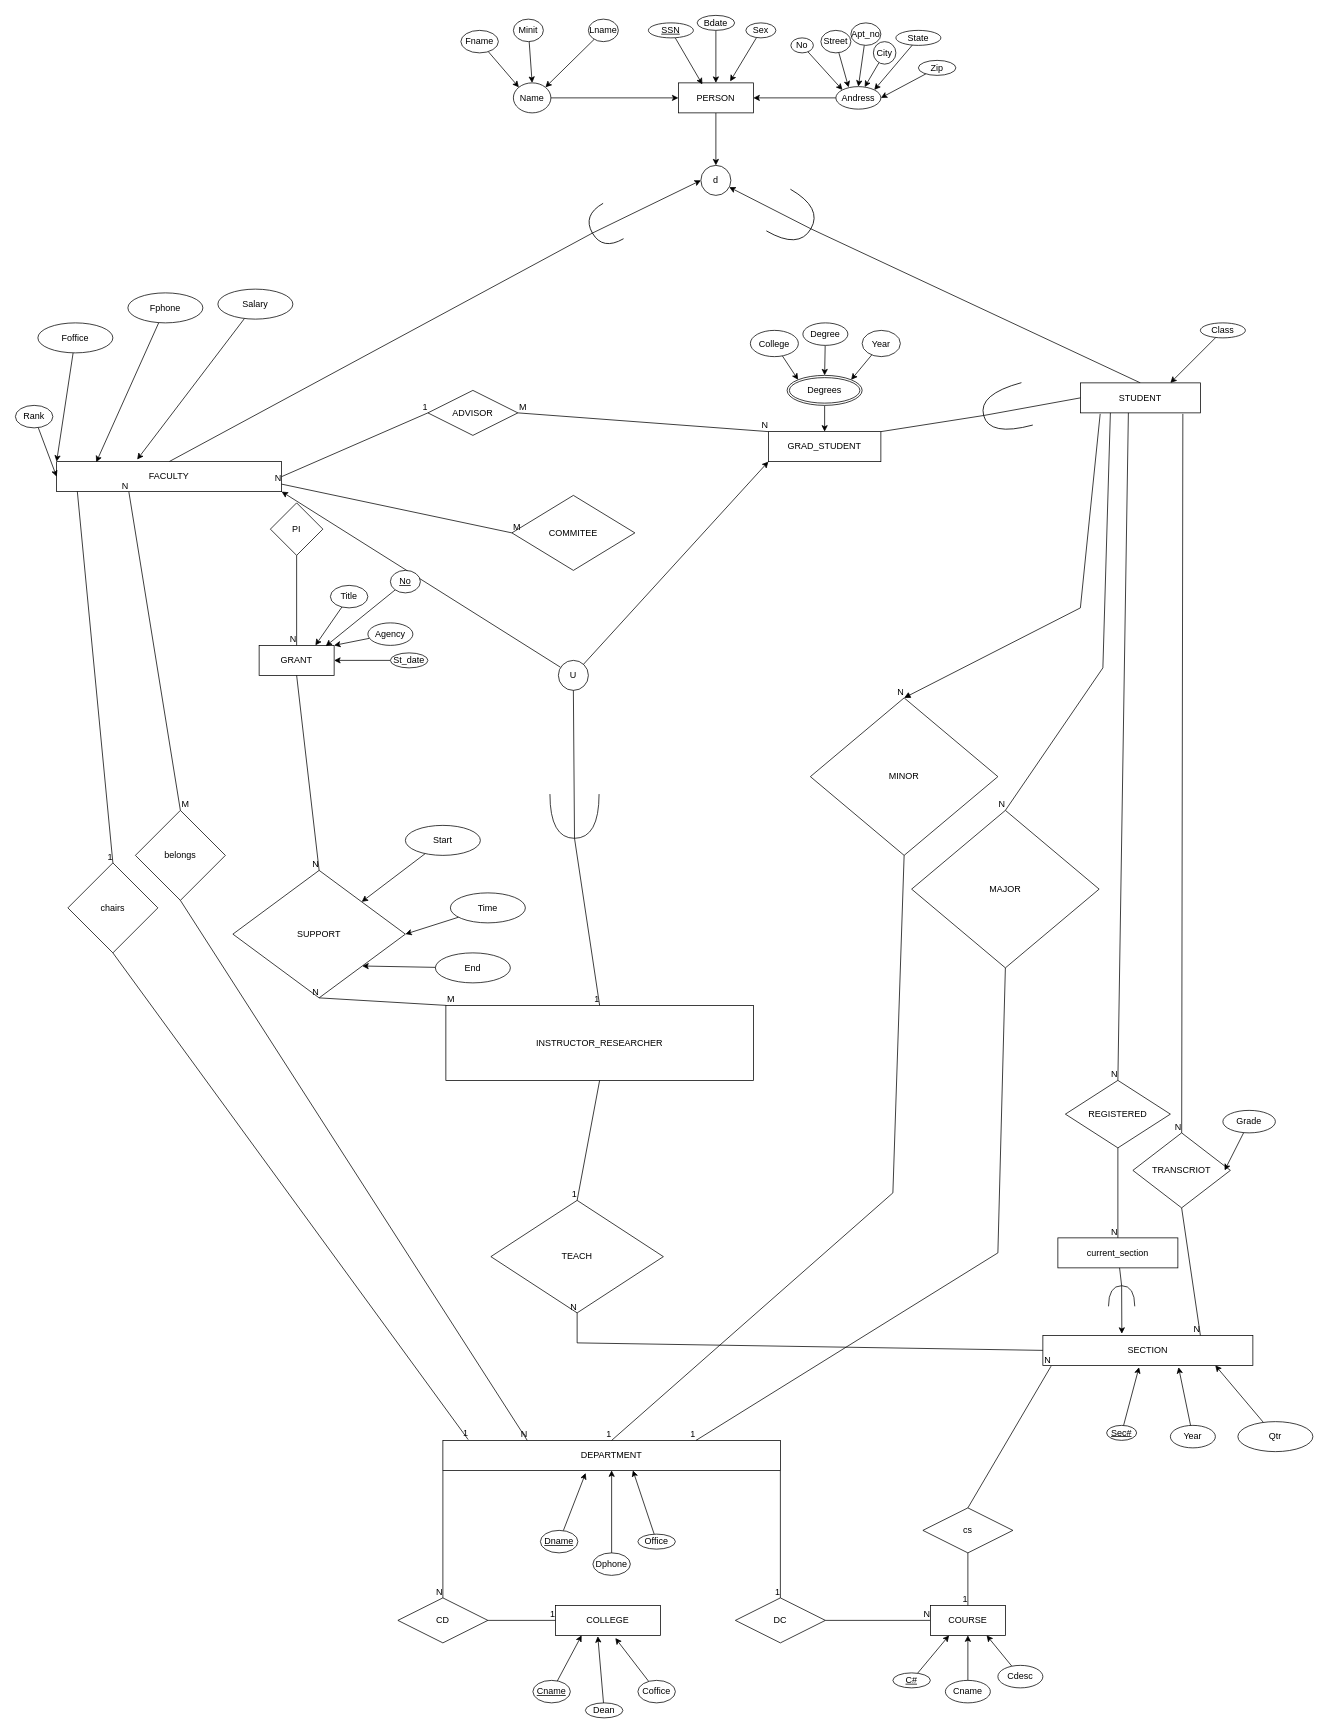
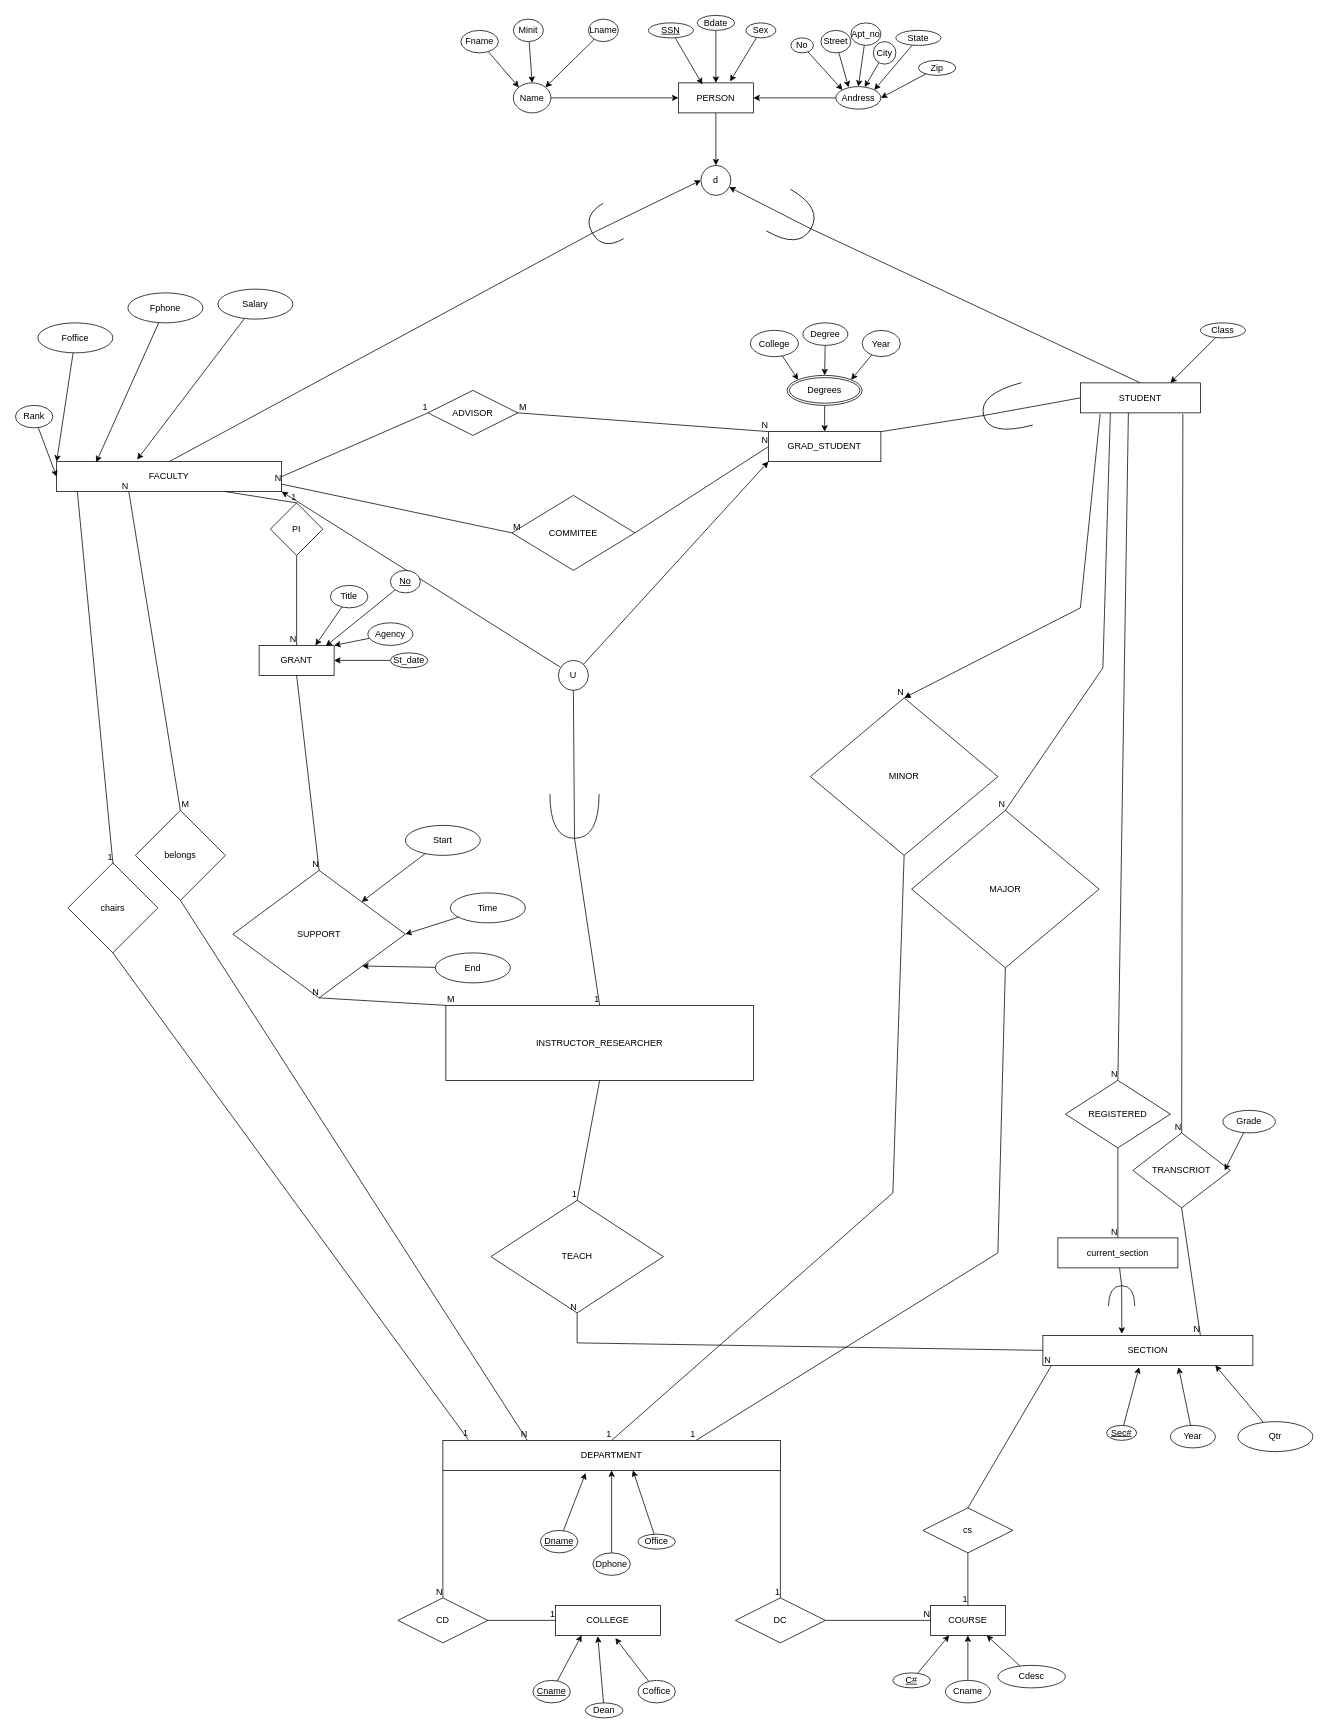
none -> (702, 490)
none -> (261, 497)
(1020, 1677) -> (1032, 1677)
